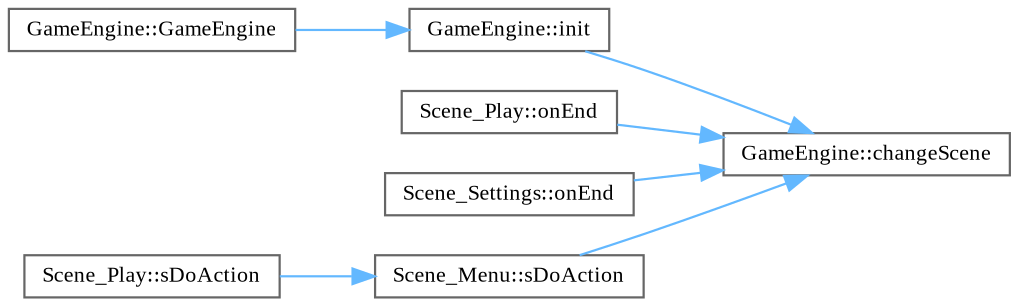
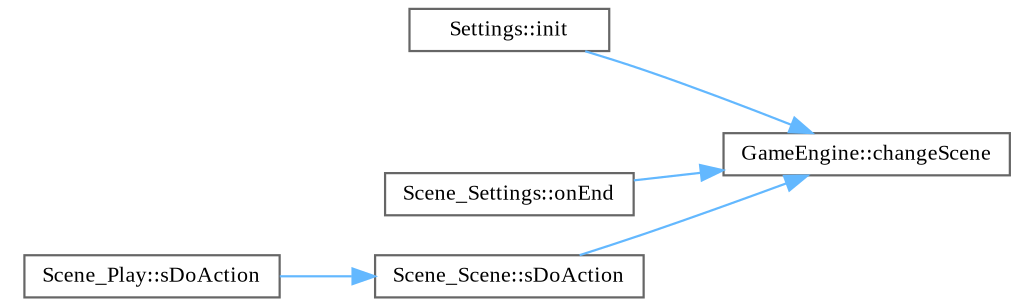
(152, 30) -> none
(509, 30) -> (509, 30)
(509, 112) -> none
(509, 276) -> (509, 276)
